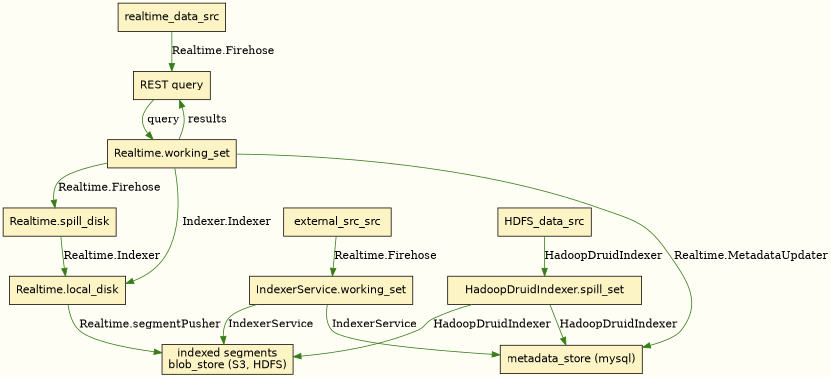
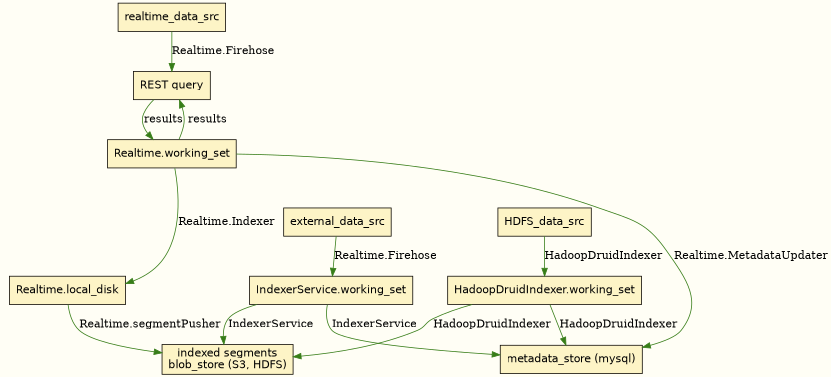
(164, 120) -> (164, 120)
(60, 222) -> none
(227, 222) -> (227, 222)
(337, 222) -> (337, 222)
(545, 290) -> (545, 290)
